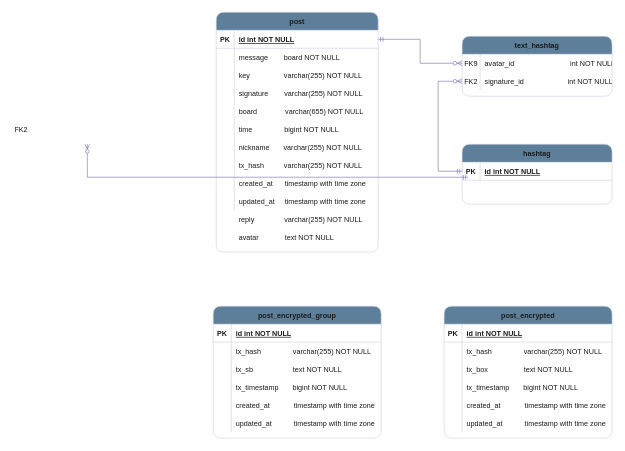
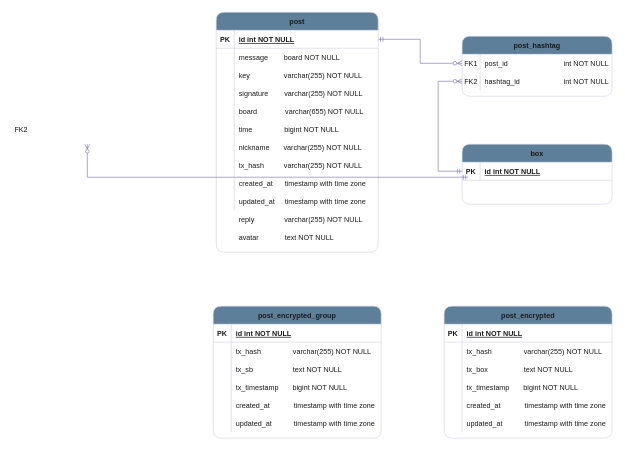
(537, 46) -> (537, 46)
(471, 64) -> (471, 64)
(567, 64) -> (563, 64)
(571, 82) -> (568, 82)
(537, 154) -> (537, 154)
